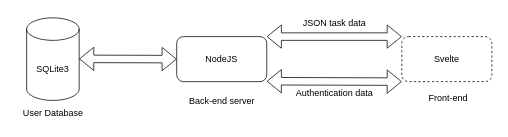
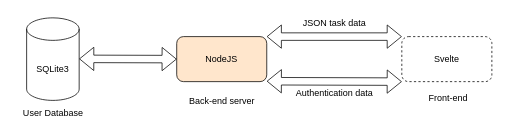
(222, 59) -> (222, 59)
